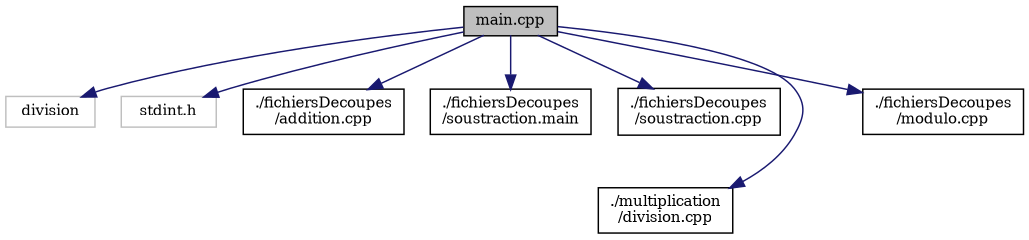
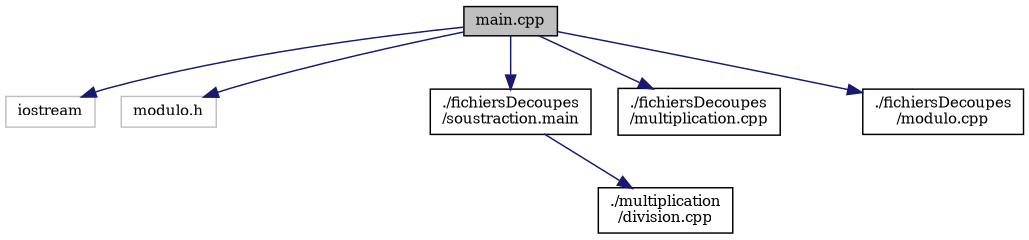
(730, 56) -> (582, 157)
(50, 112) -> (50, 112)
(169, 112) -> (169, 112)
(324, 112) -> none
(699, 112) -> (699, 112)
